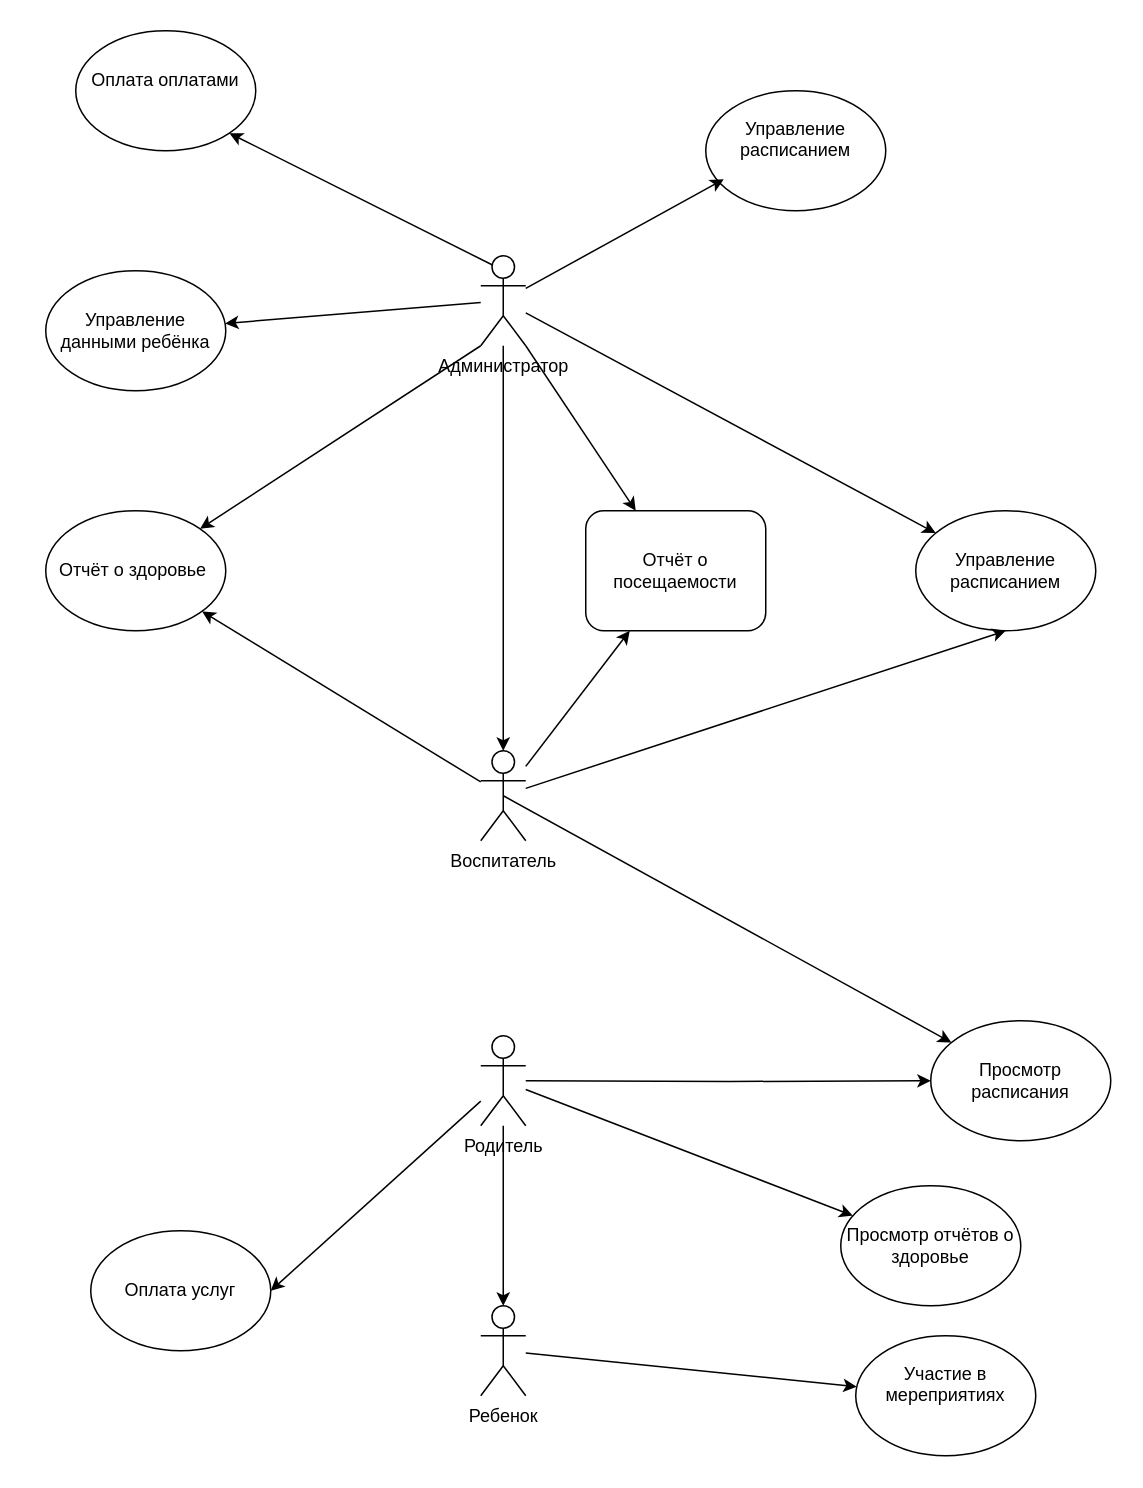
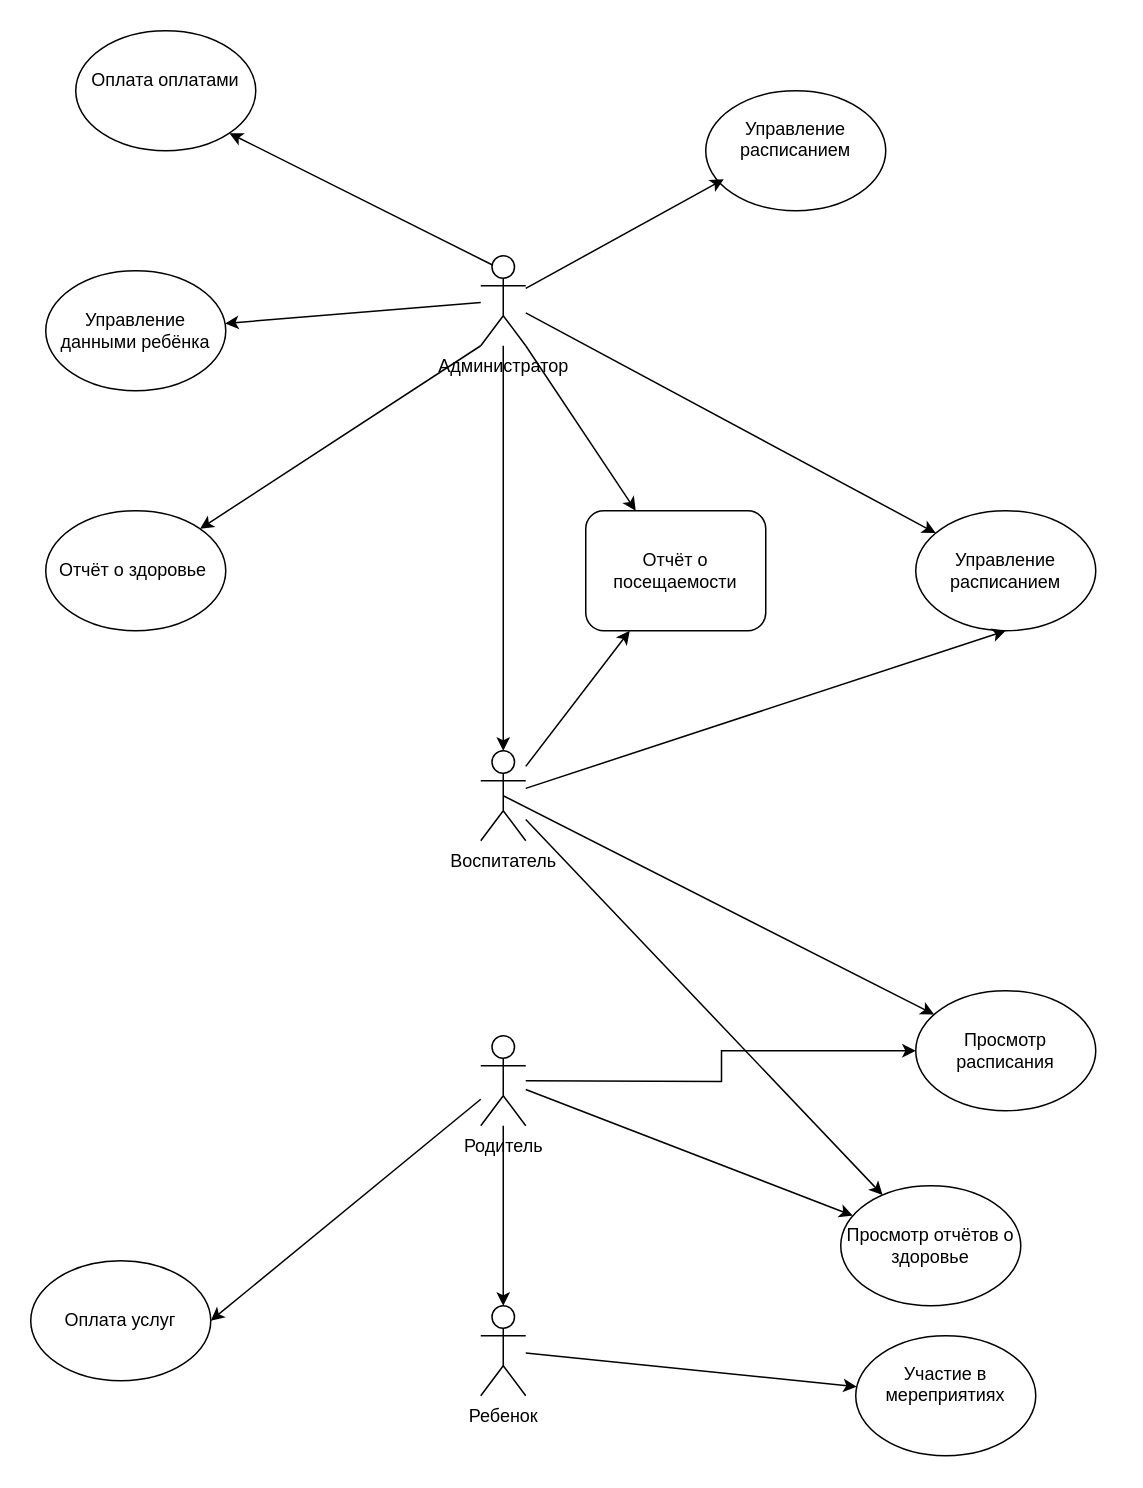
(345, 699) -> (701, 1004)
(1021, 1081) -> (1006, 1051)
(181, 1291) -> (121, 1321)
